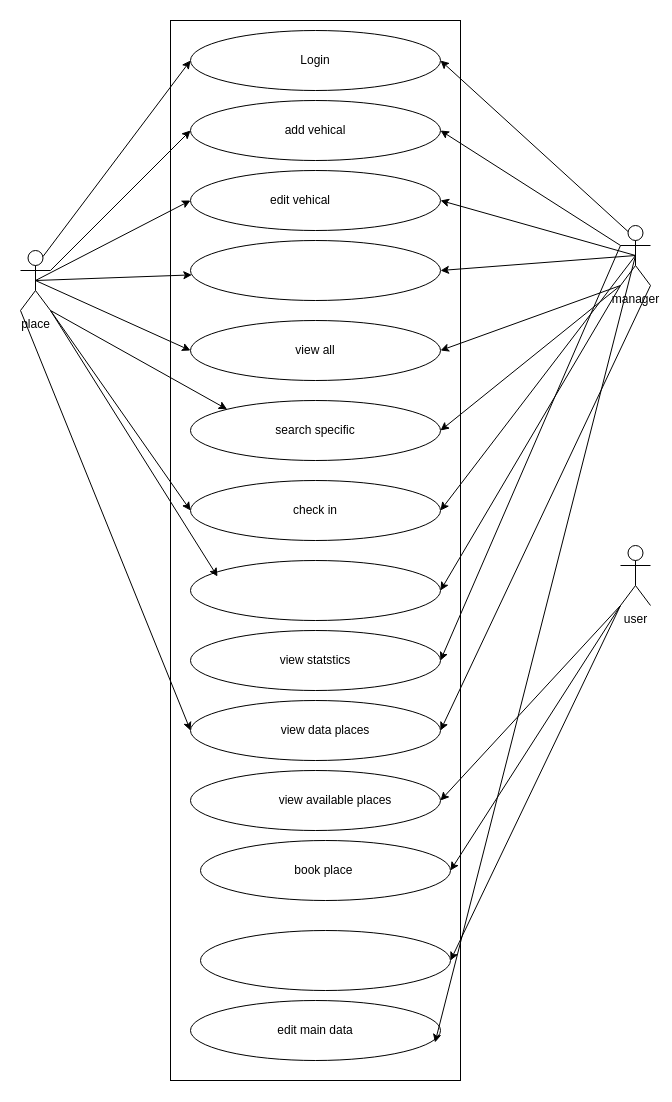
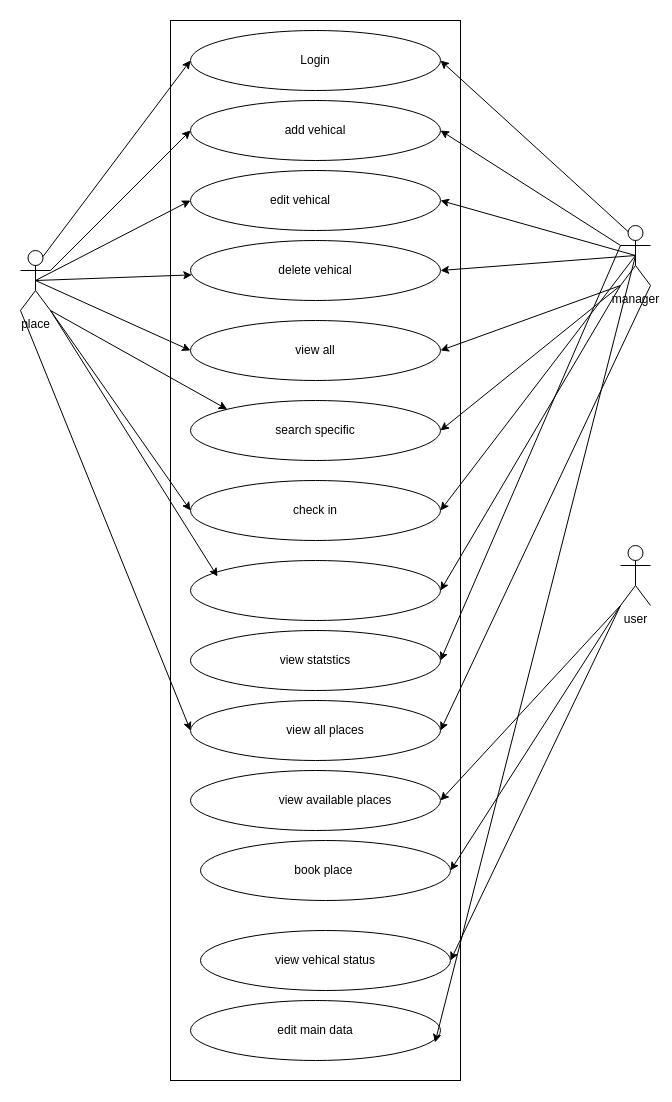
none -> (316, 271)
(326, 731) -> (326, 731)
none -> (326, 961)
